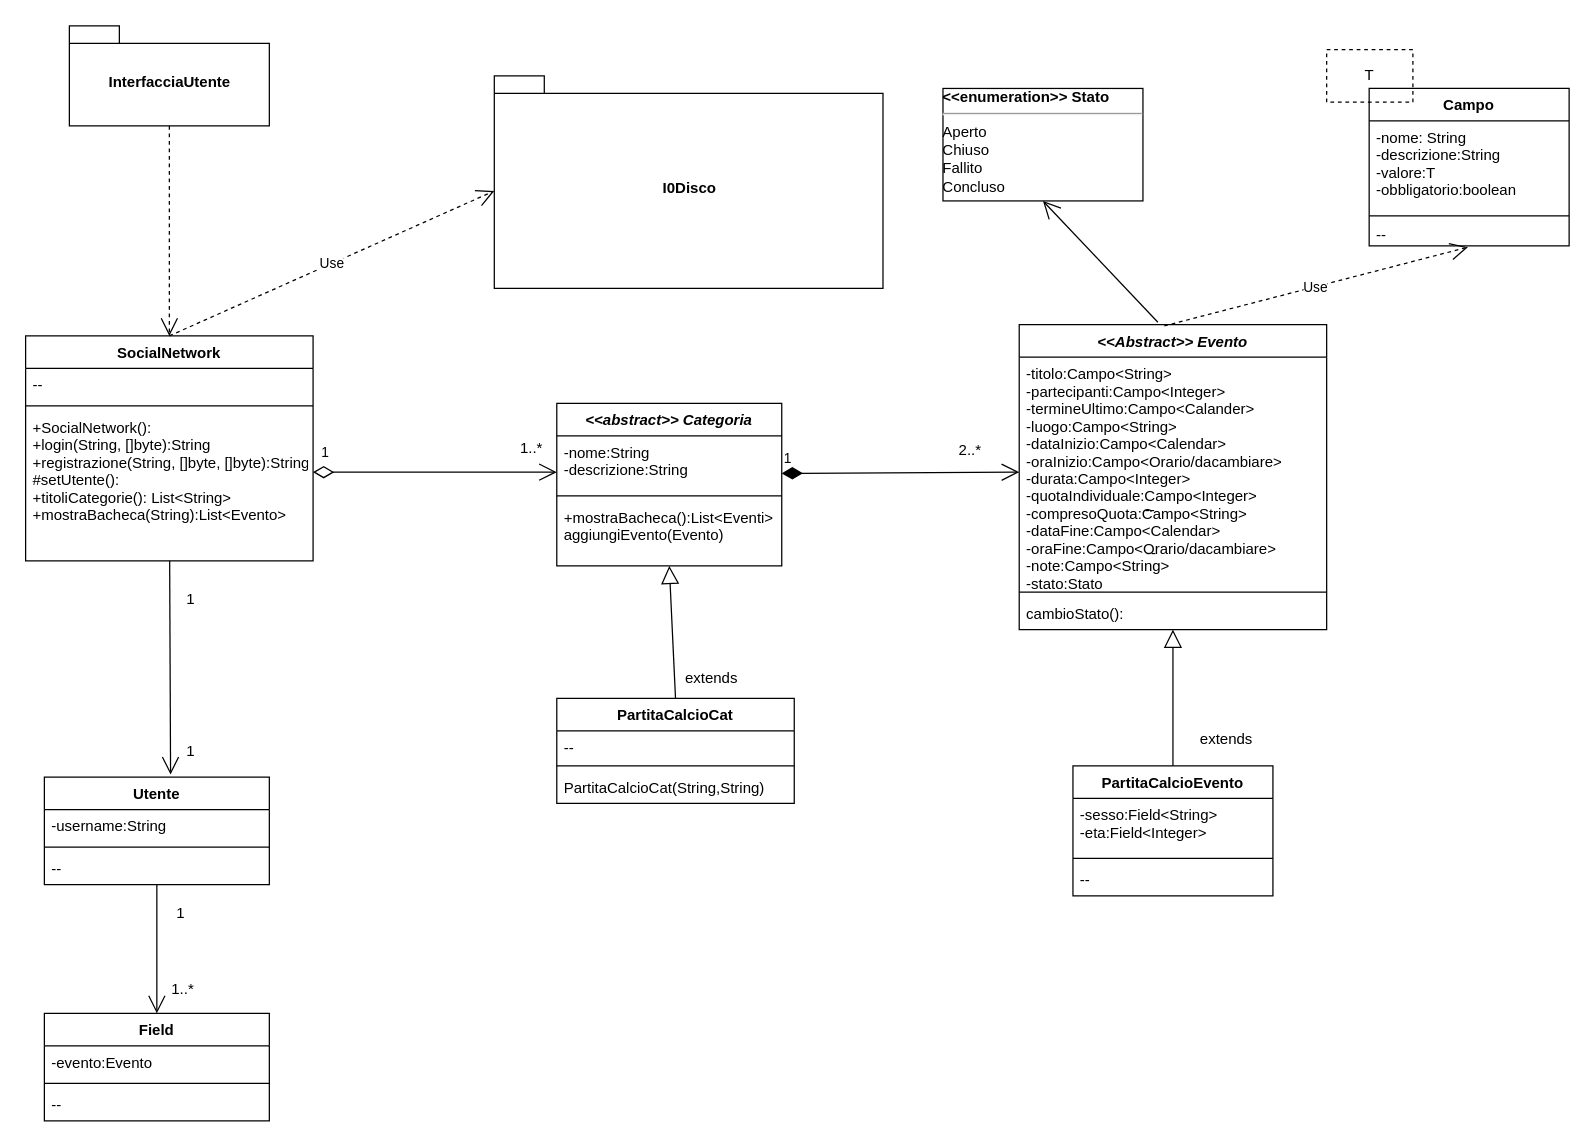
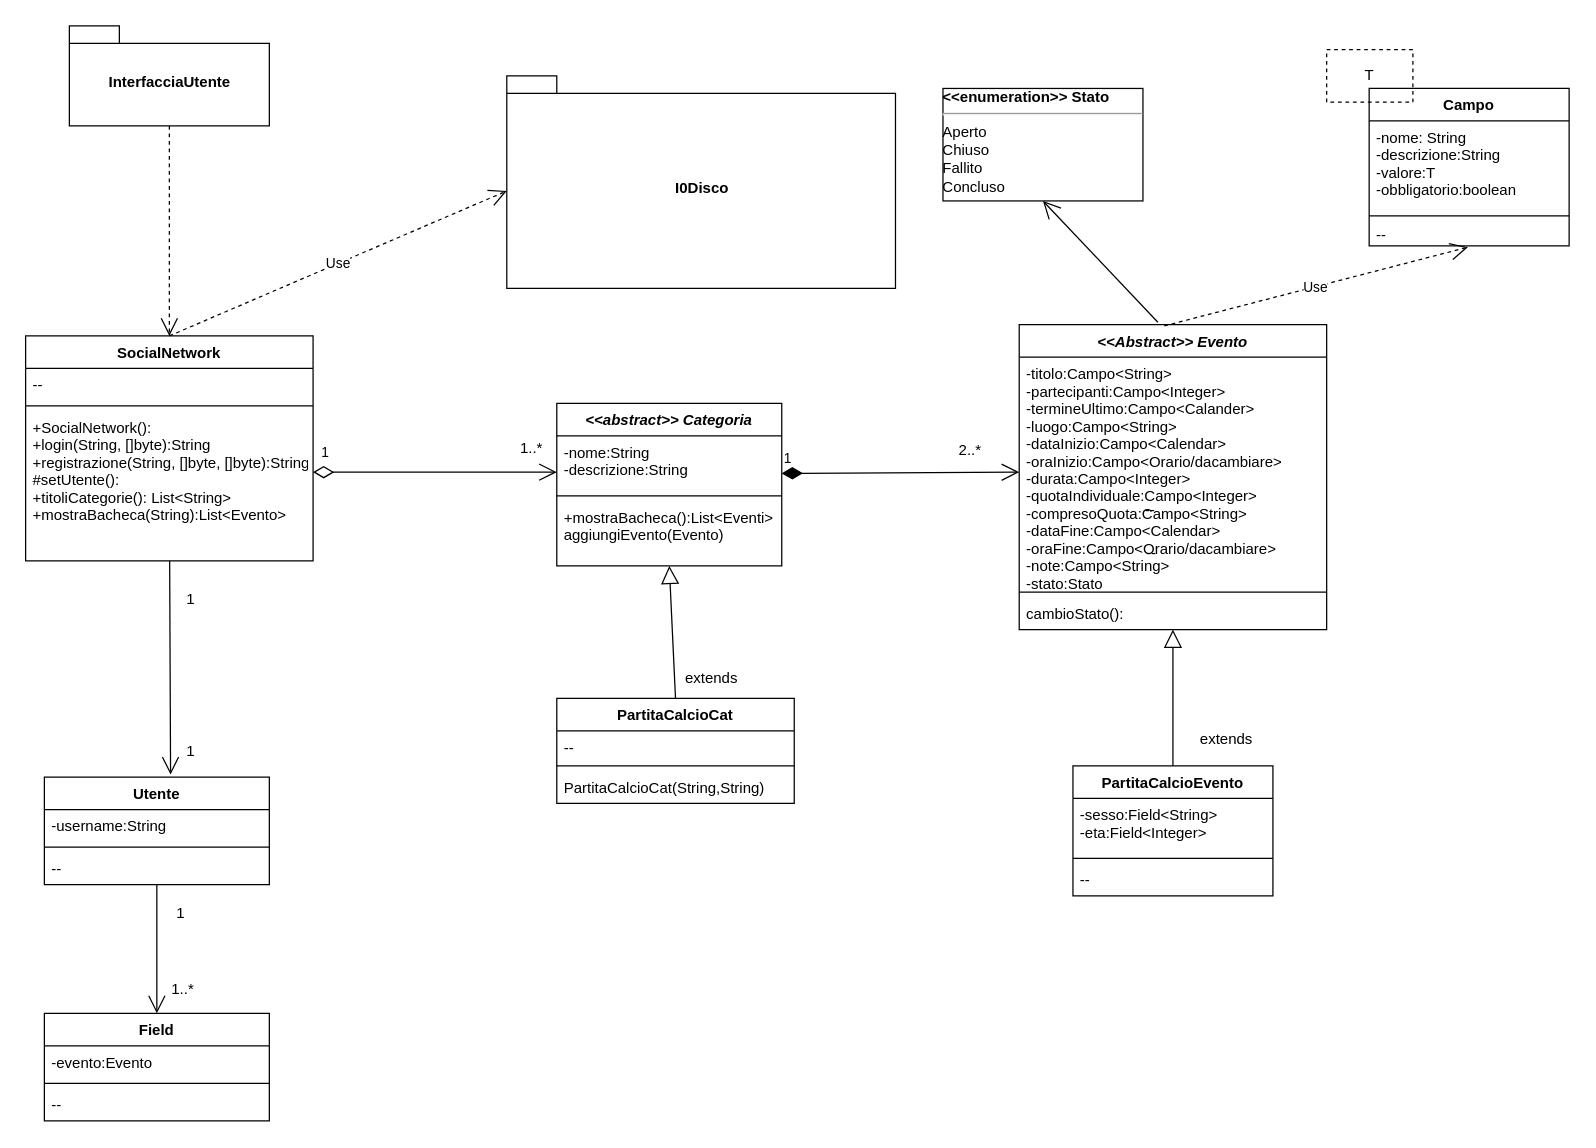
(689, 182) -> (701, 182)
